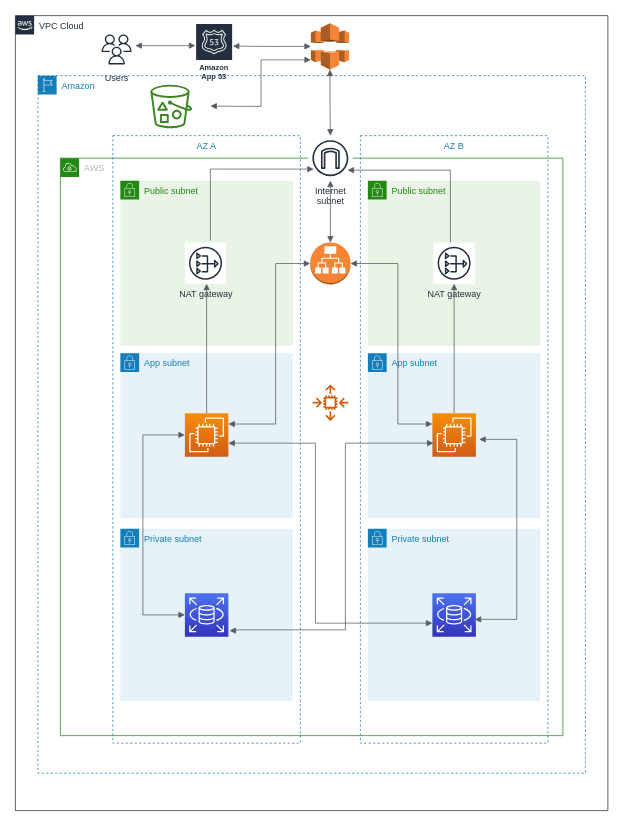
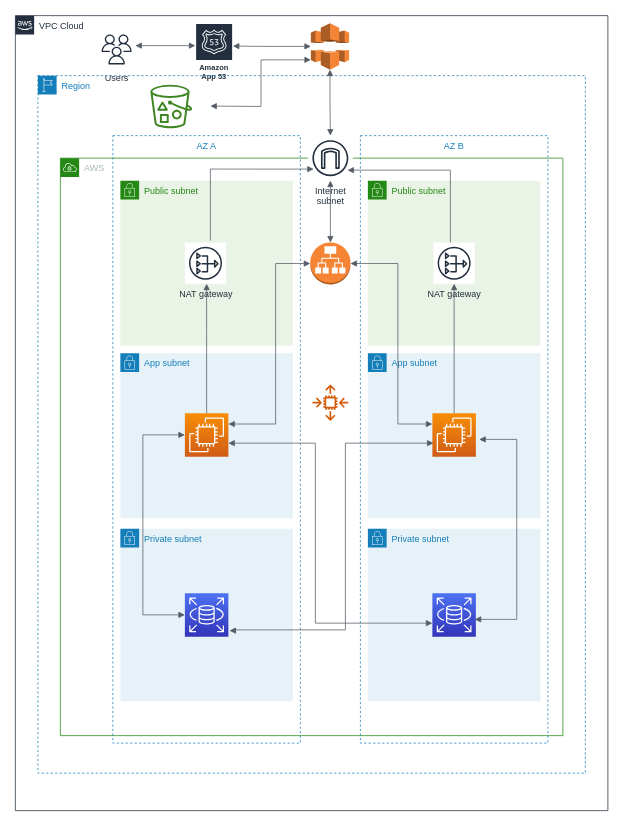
(77, 86) -> (76, 86)
